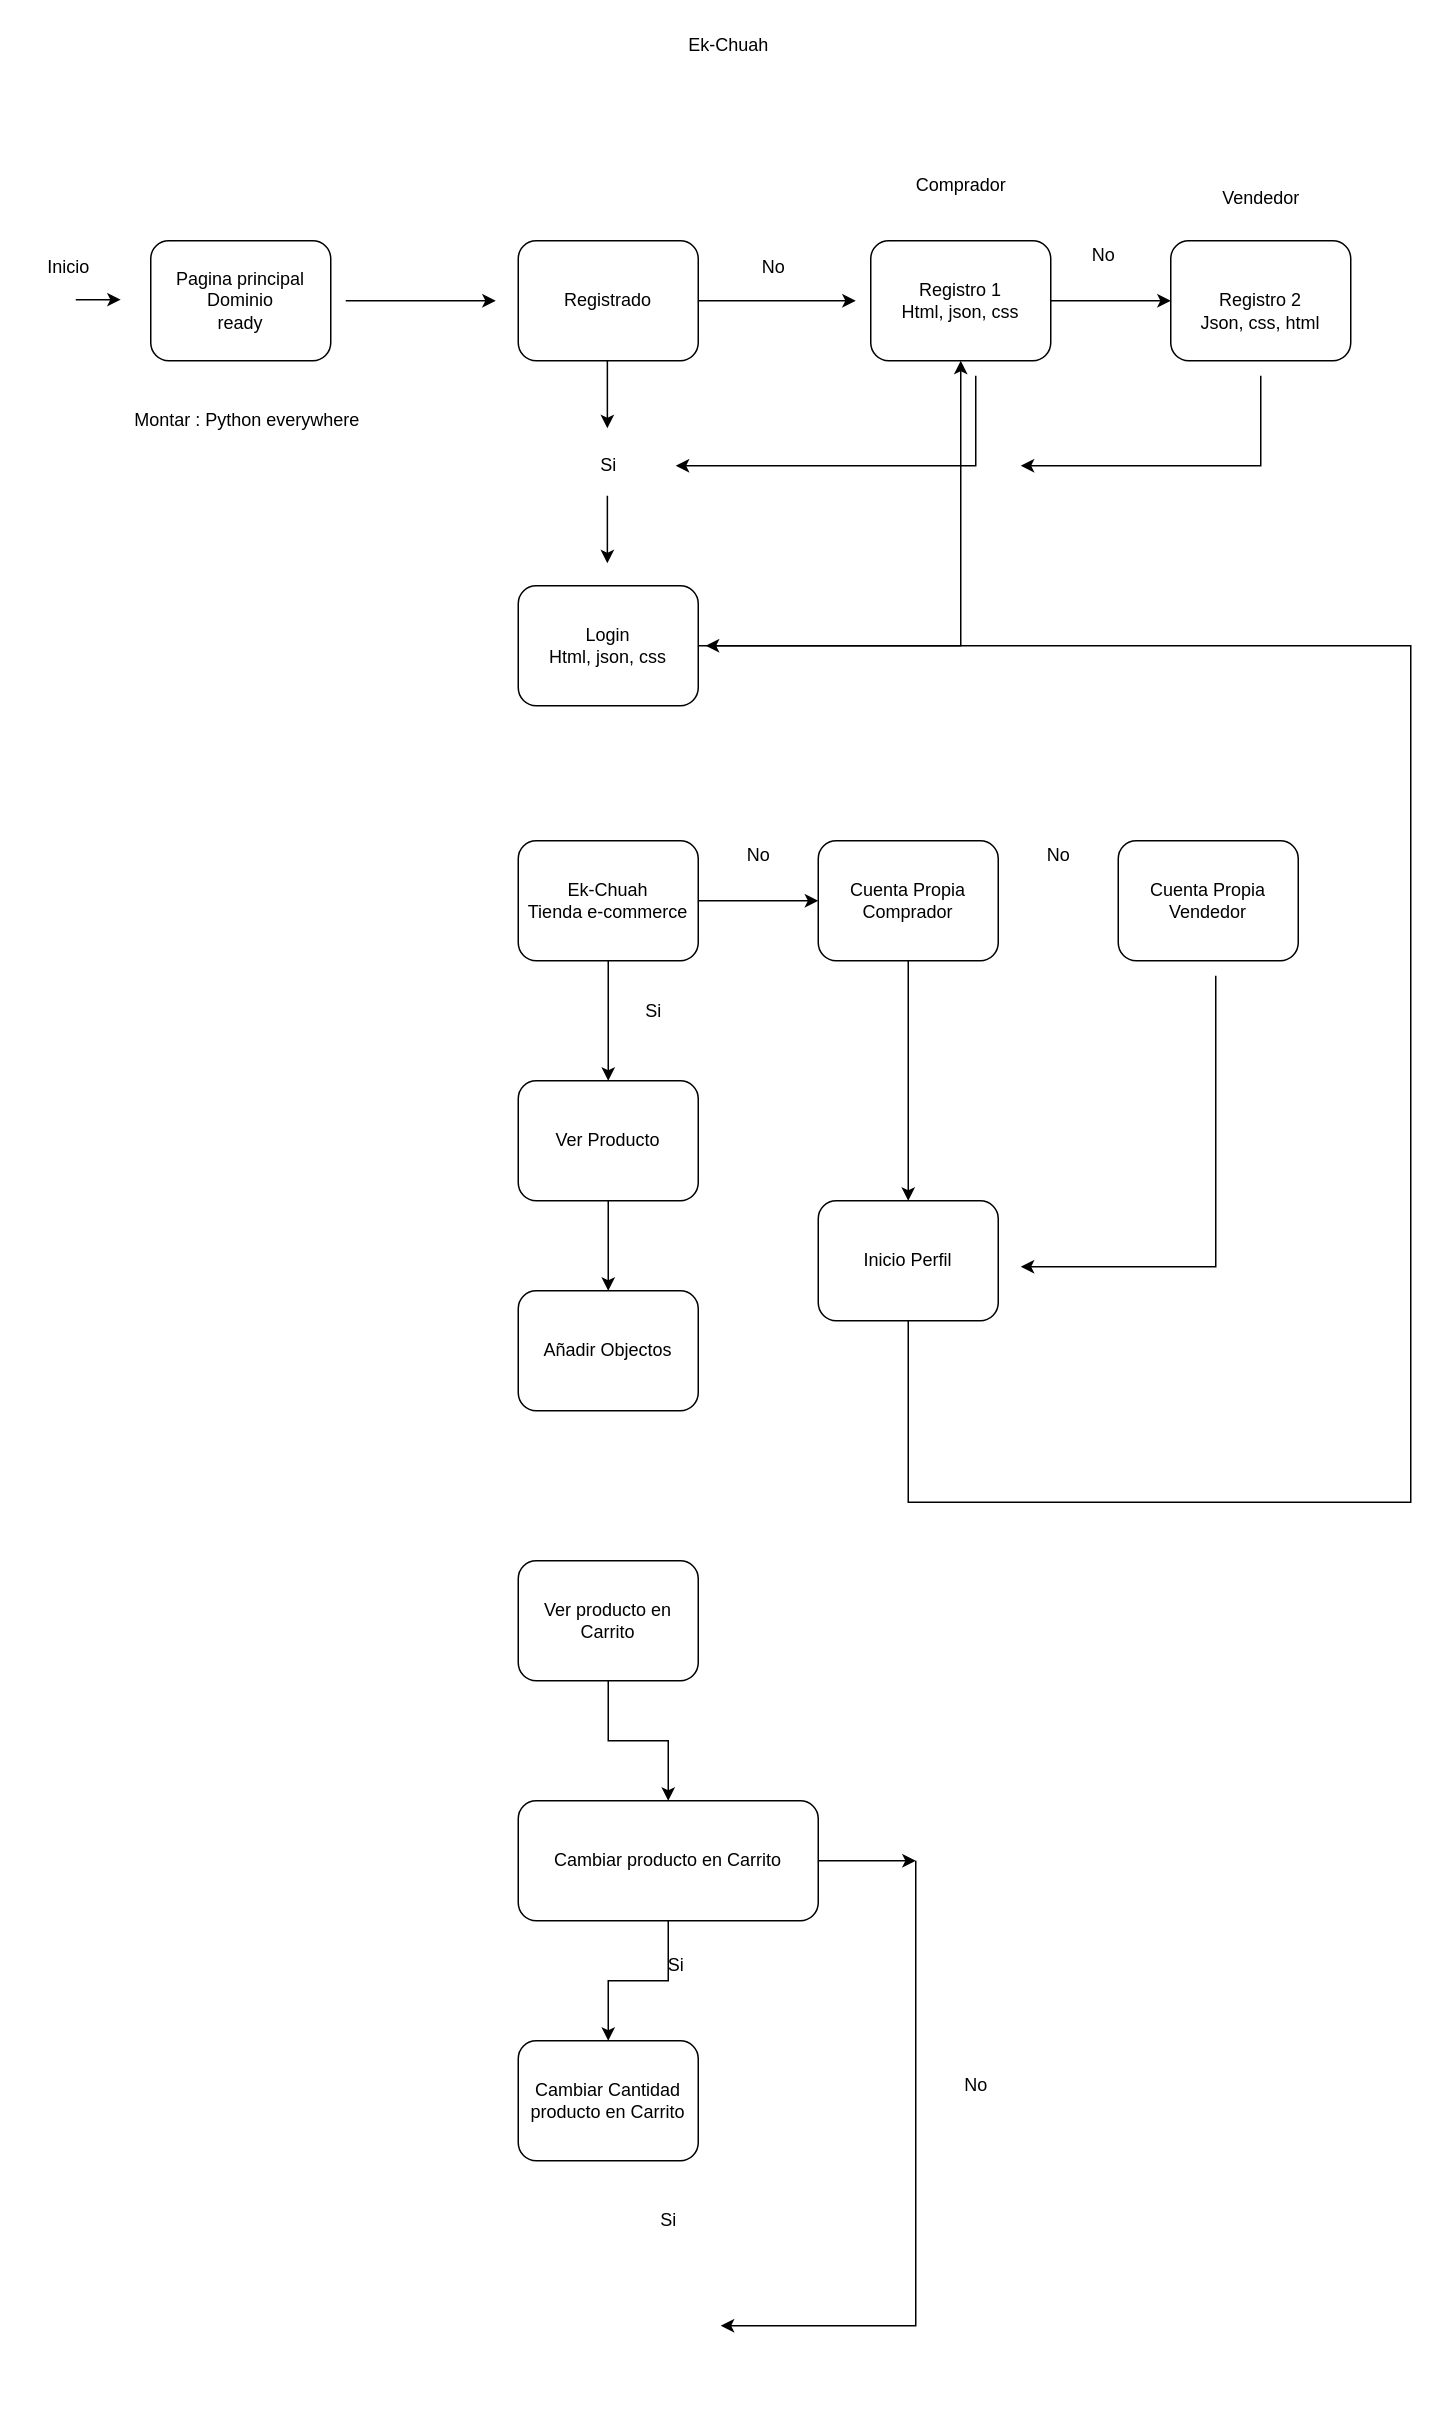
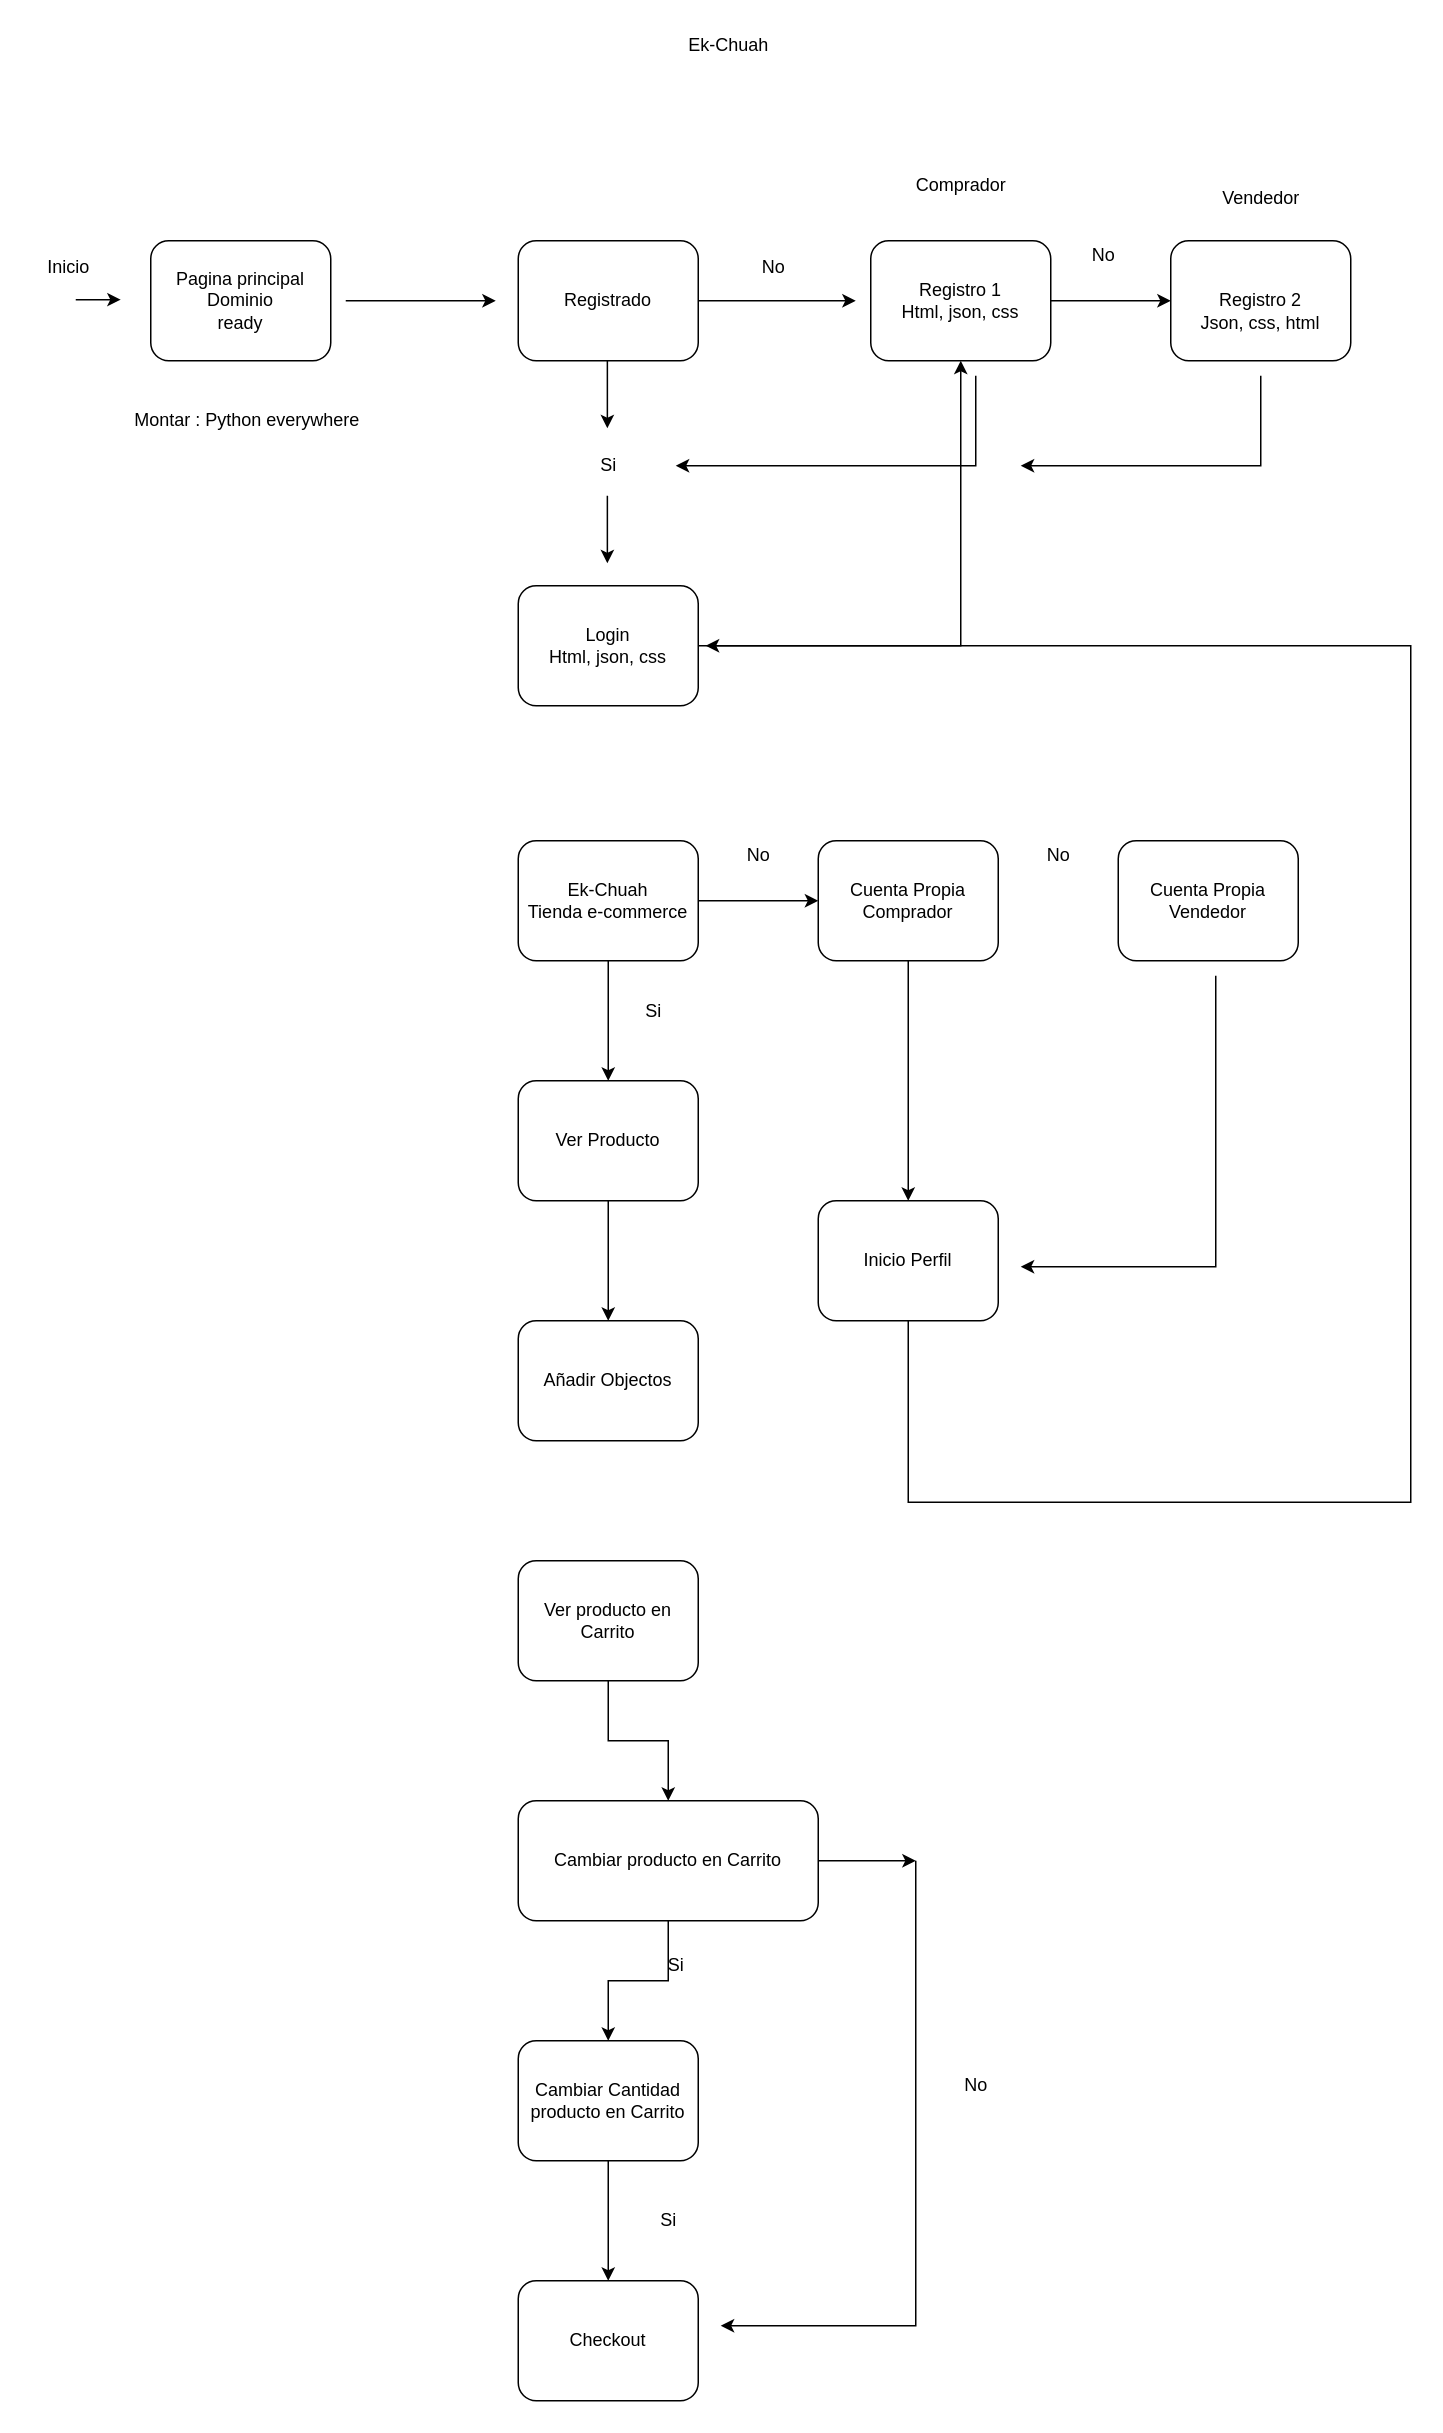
(608, 1351) -> (608, 1381)
none -> (608, 2216)
none -> (608, 2341)
